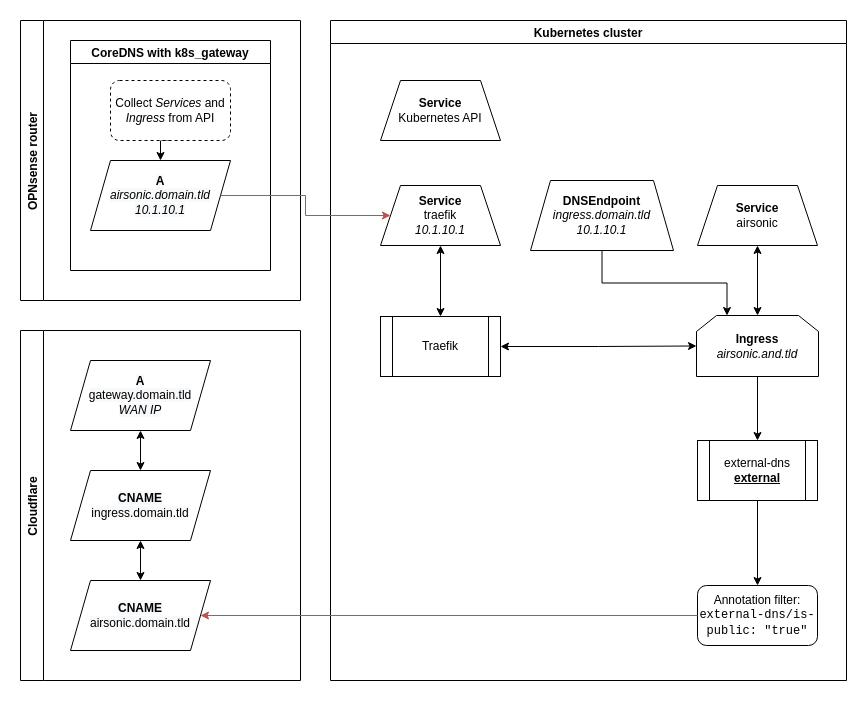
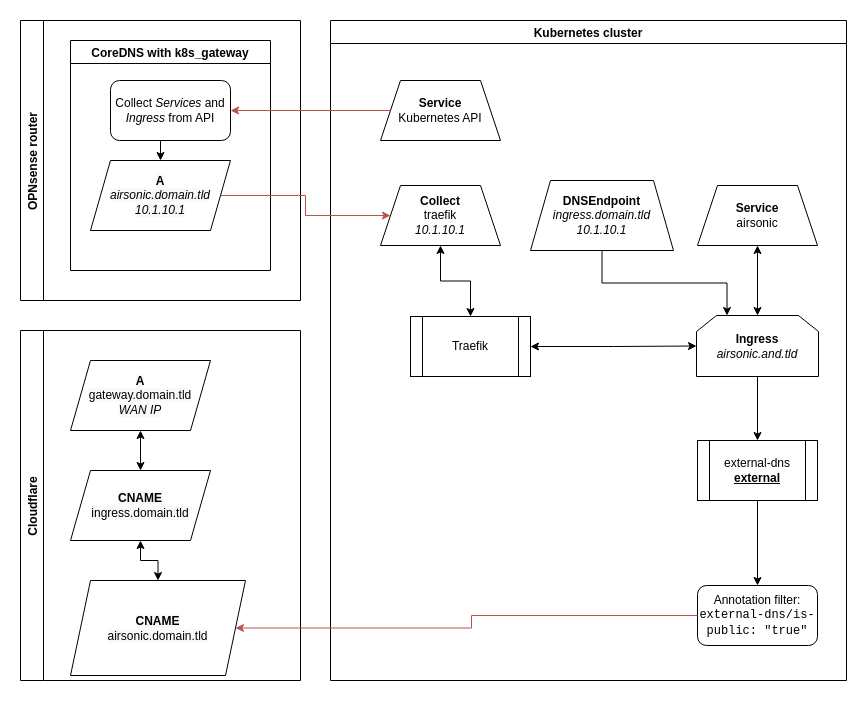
(171, 111) -> (171, 111)
none -> (314, 111)
(441, 216) -> (441, 216)
(441, 347) -> (471, 347)
(141, 616) -> (158, 628)
